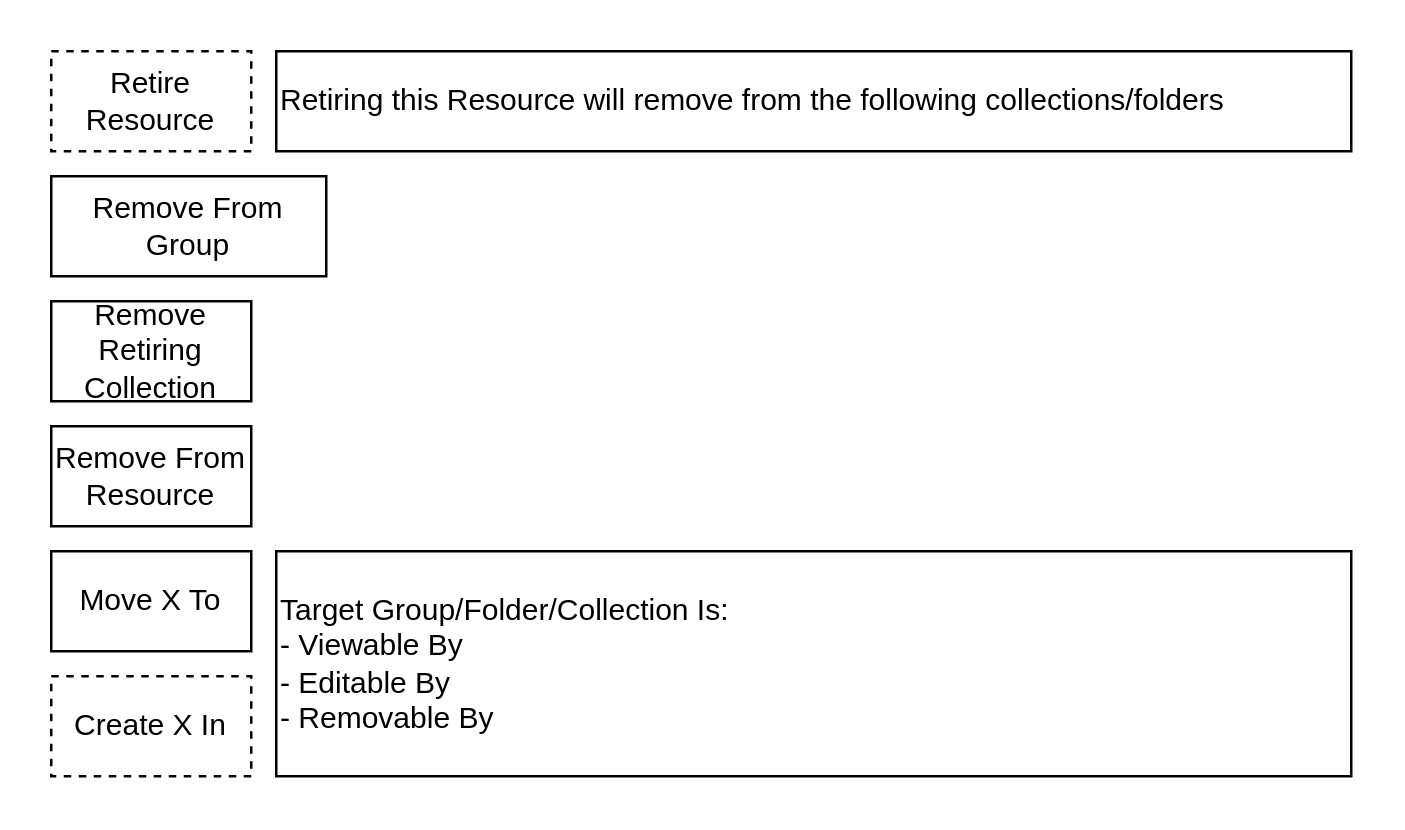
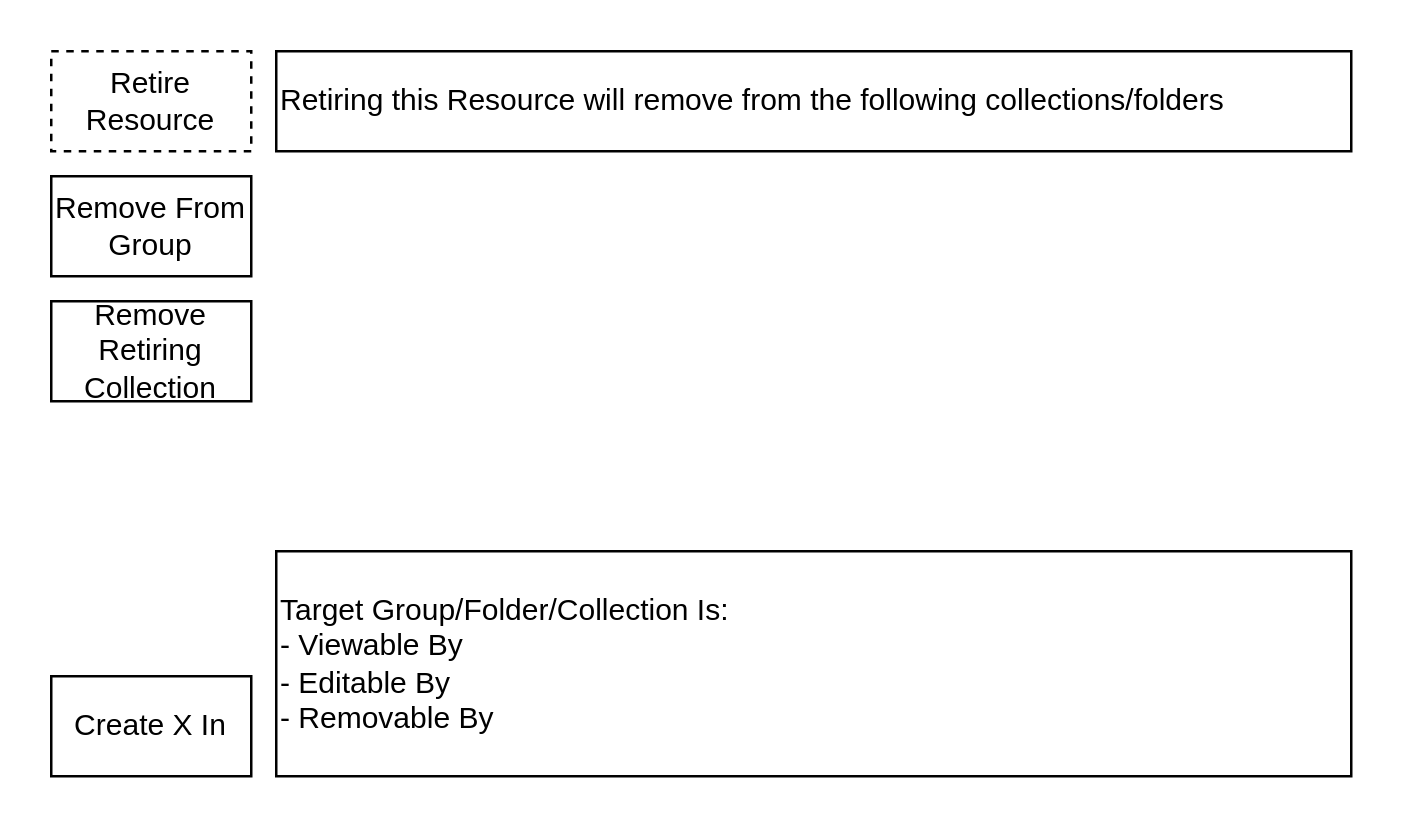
(189, 226) -> (151, 226)
(151, 476) -> none
(151, 601) -> none
(151, 726) -> (151, 726)
